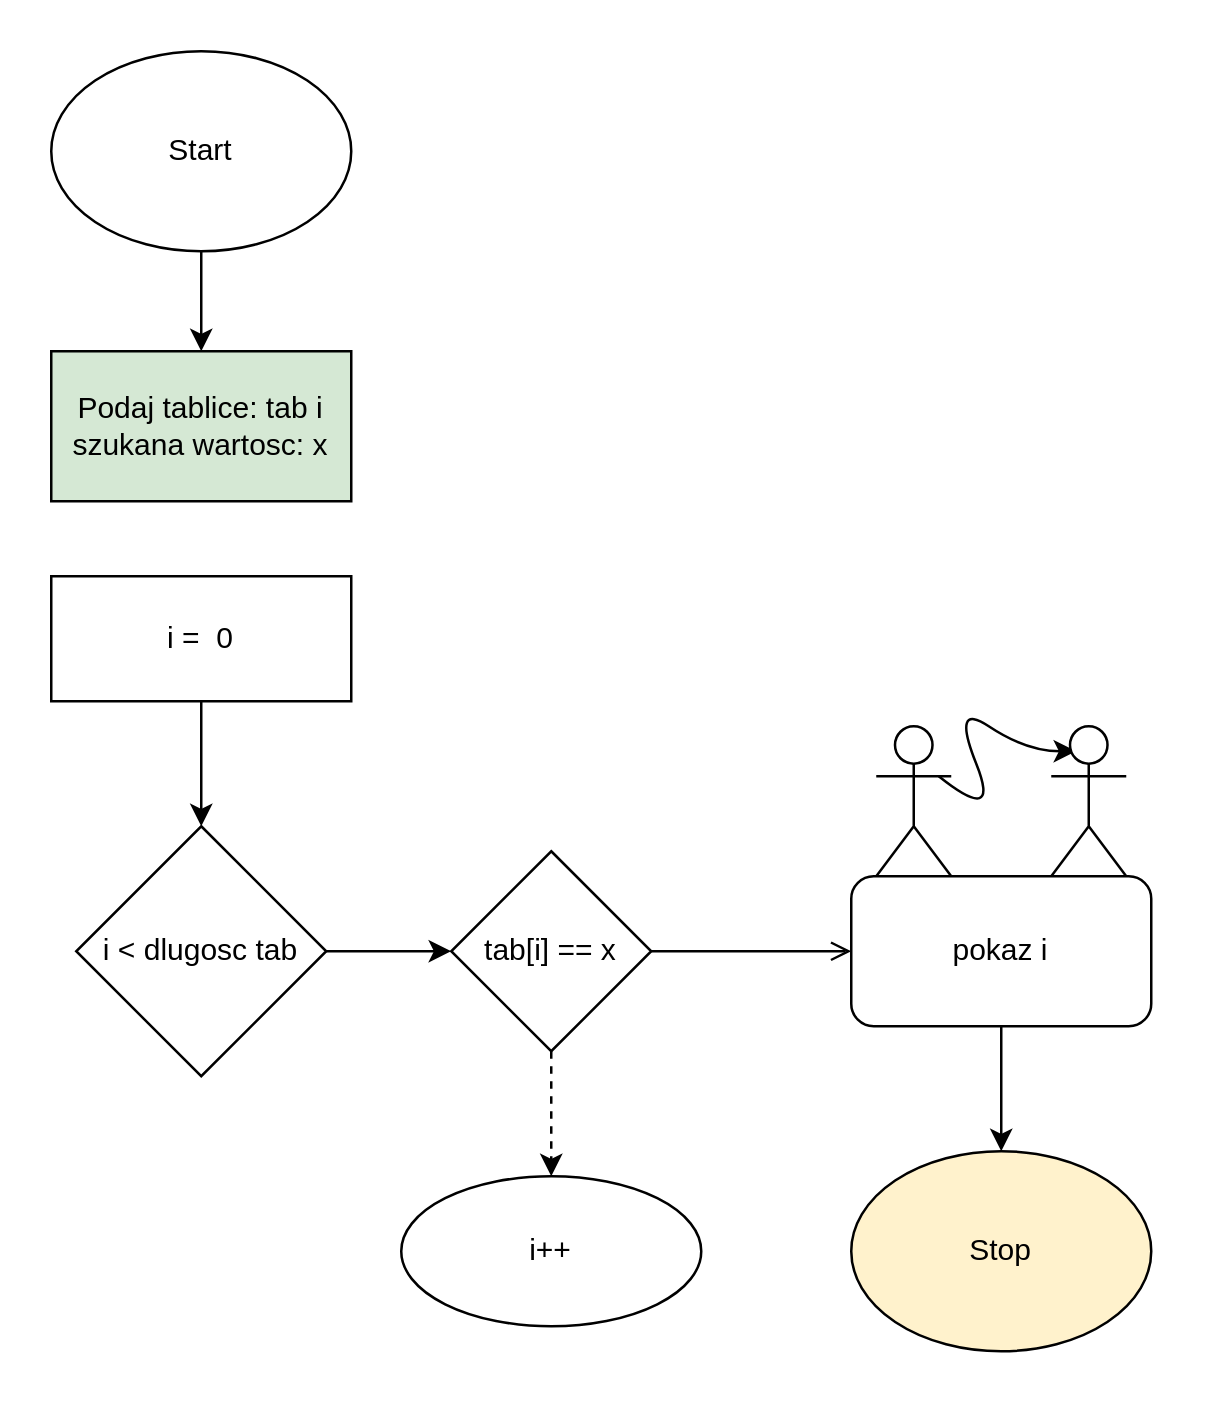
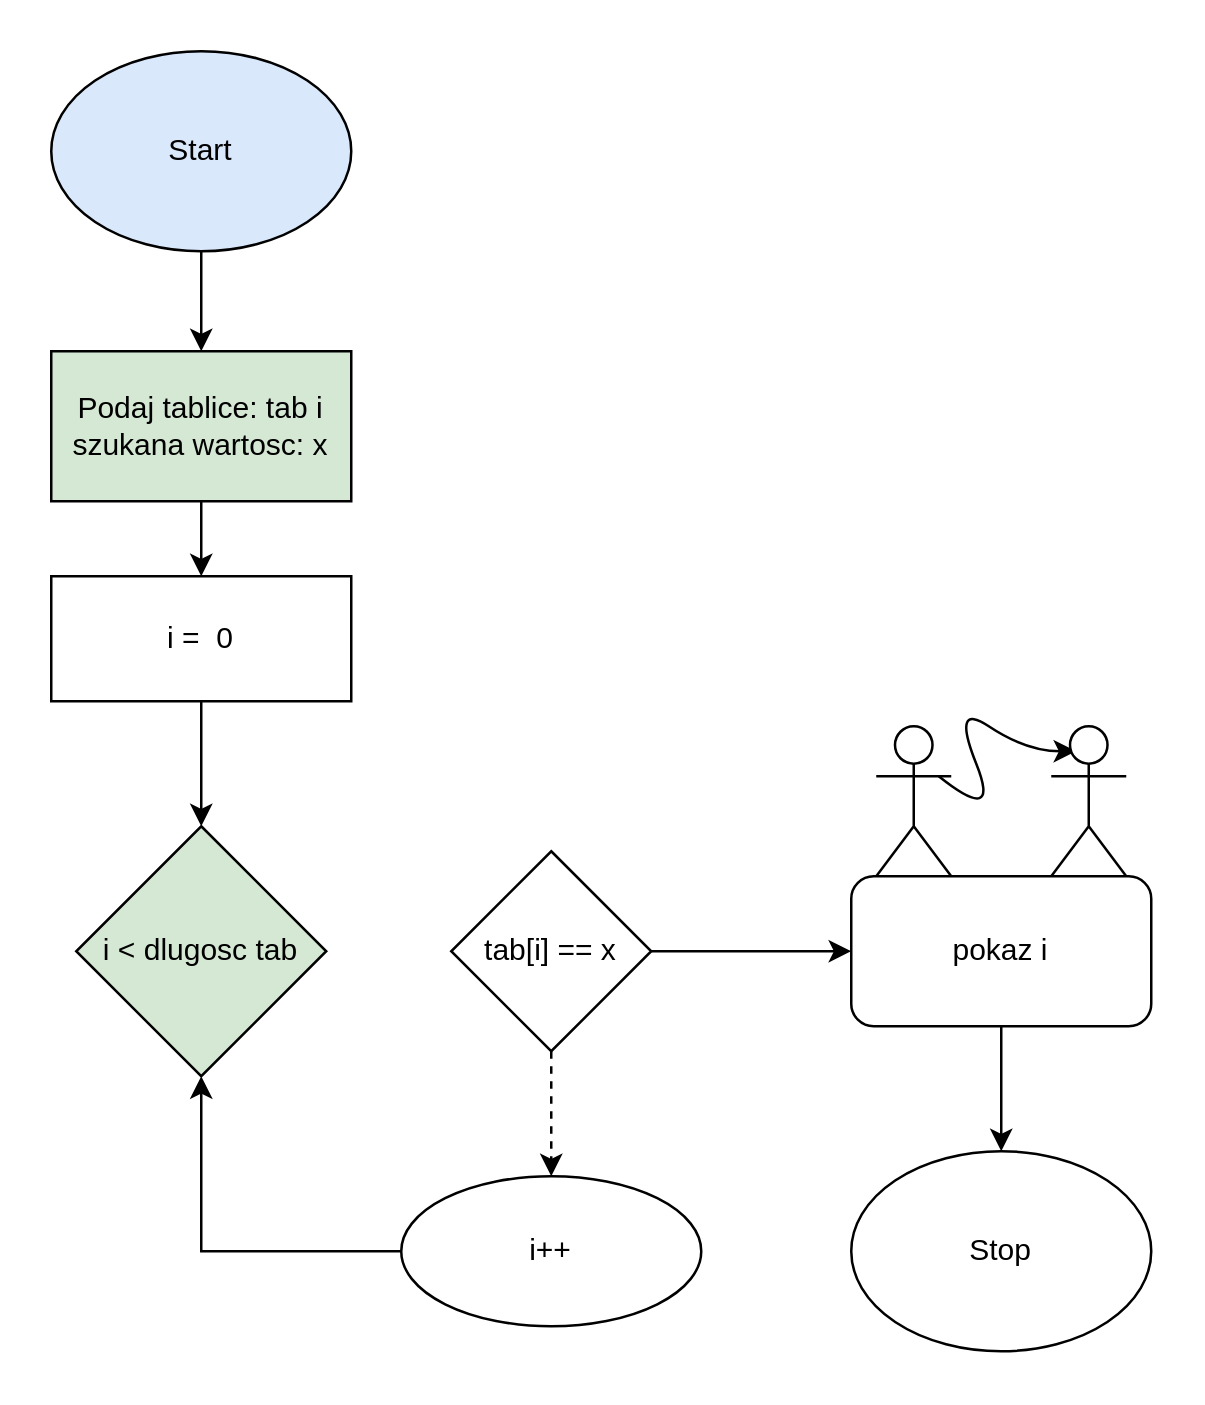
(201, 151) -> (201, 151)
none -> (201, 547)
(201, 951) -> (201, 951)
(380, 951) -> none
(837, 951) -> (833, 951)
none -> (222, 1251)
(1001, 1251) -> (1001, 1251)
